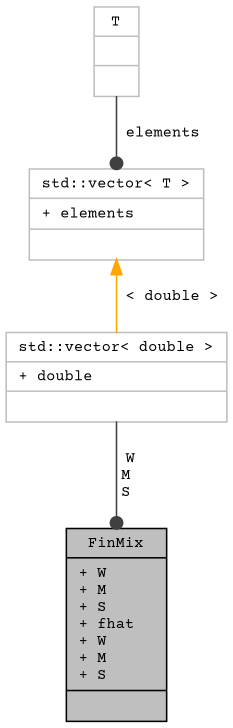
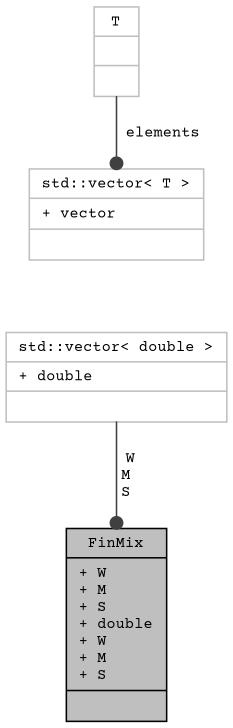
(89, 213) -> (79, 213)
(117, 304) -> none
(107, 623) -> (117, 623)
